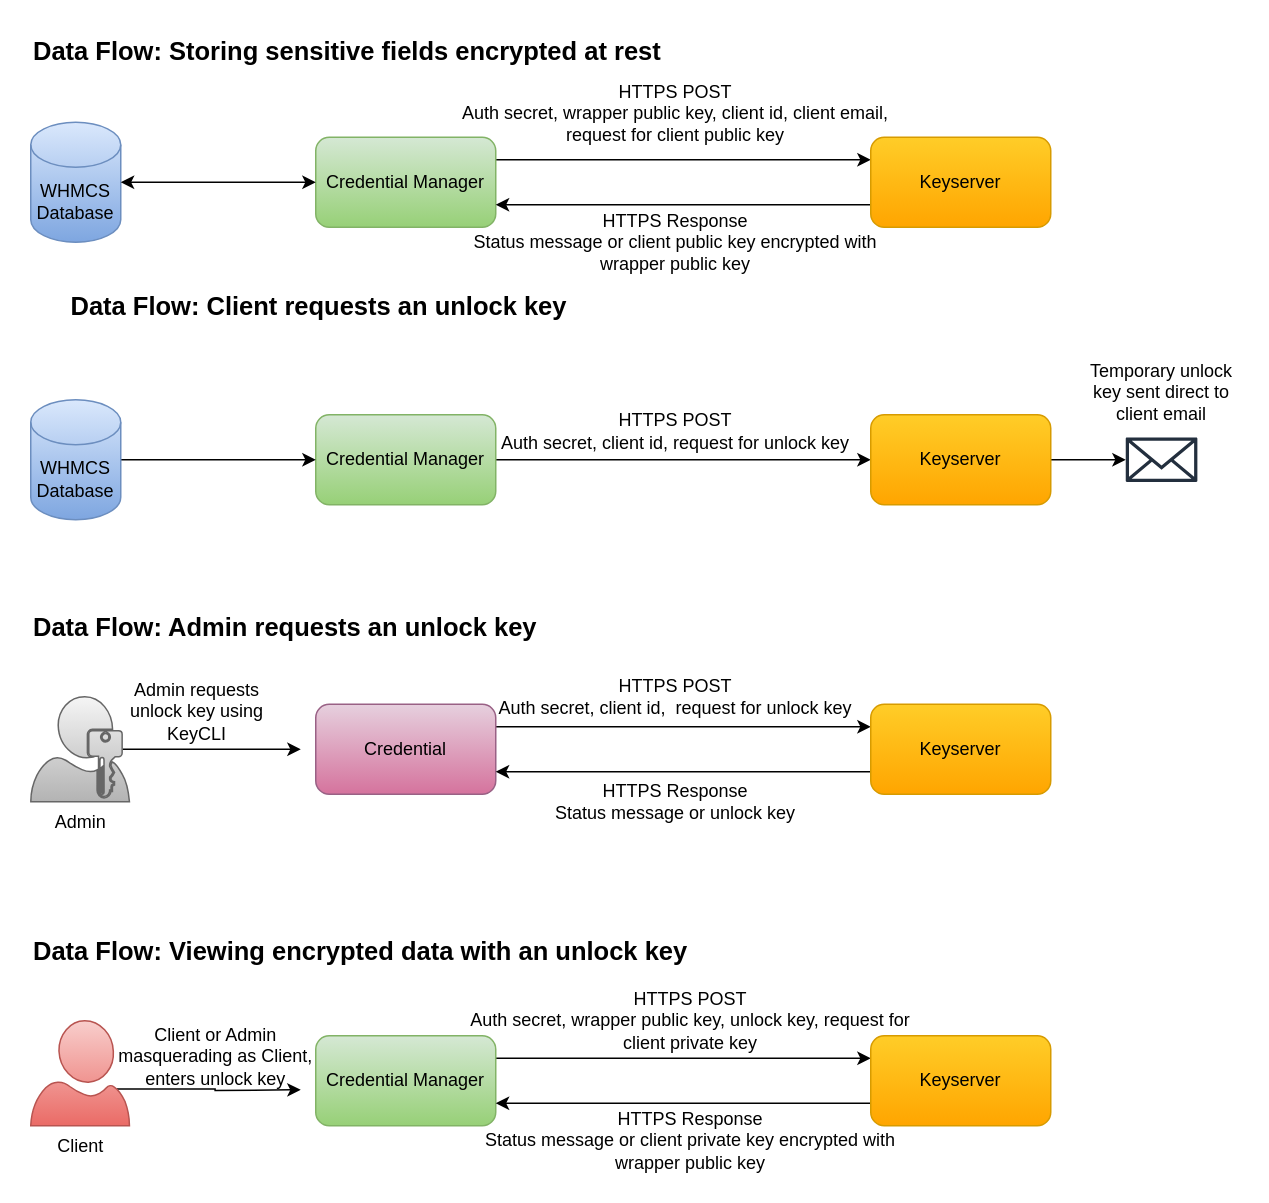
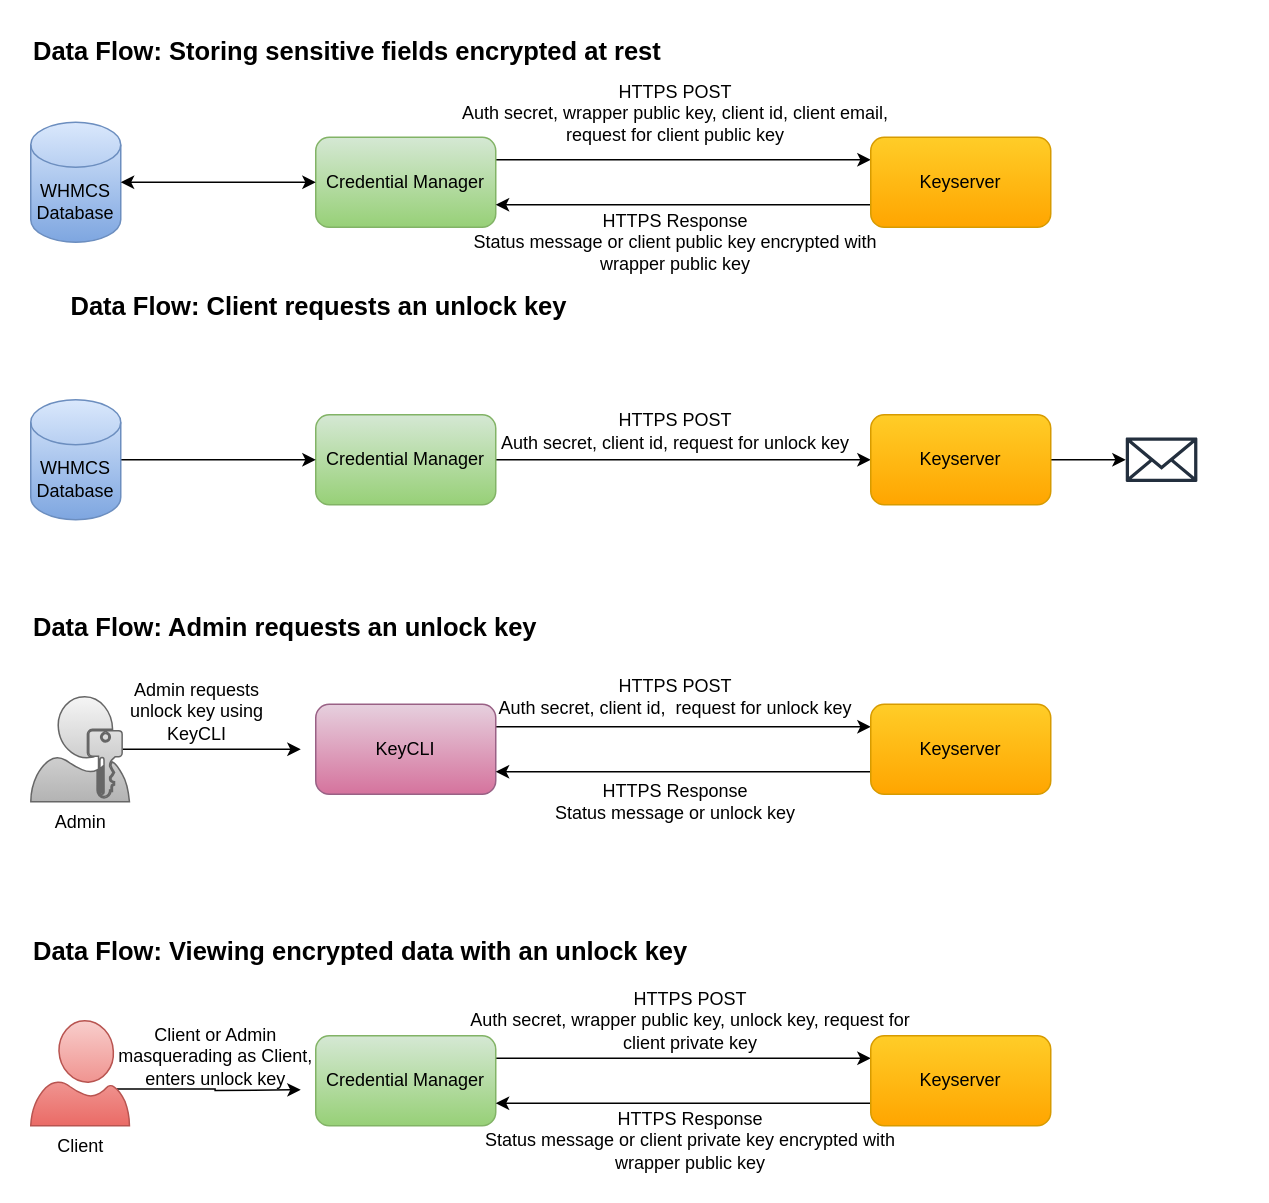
(1162, 392) -> none
(406, 749) -> (406, 749)
